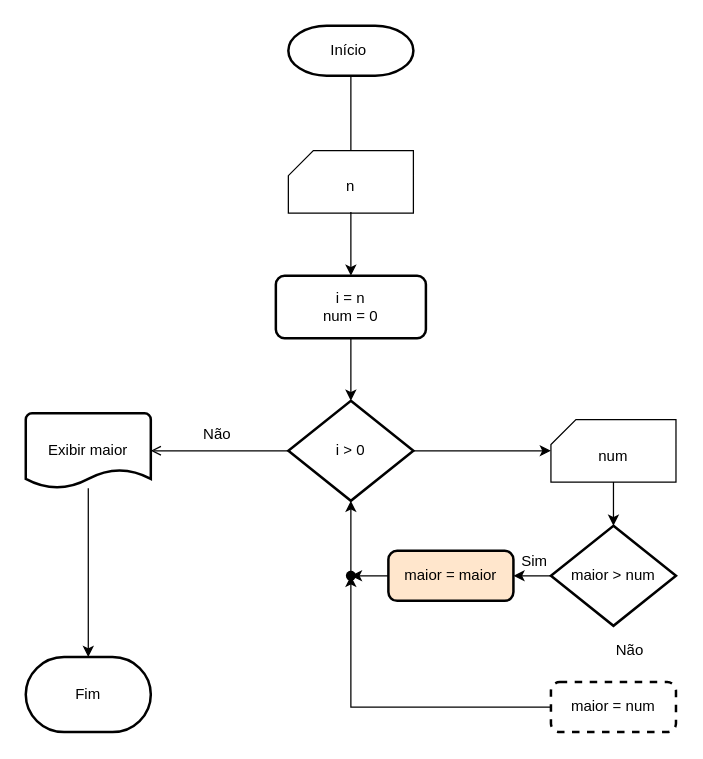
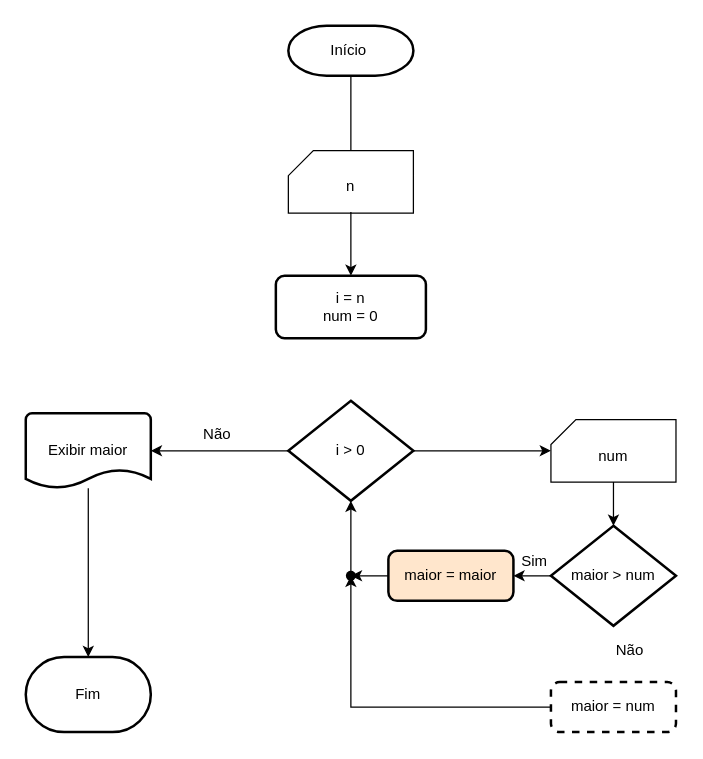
(351, 365) -> none
(158, 451) -> (161, 451)
